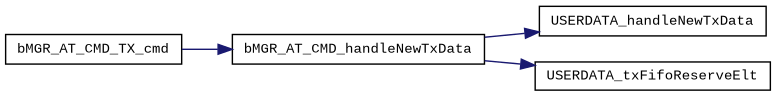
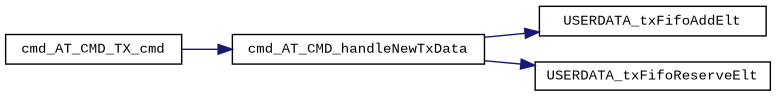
(653, 21) -> (653, 21)
(94, 49) -> (94, 49)
(358, 49) -> (358, 49)
